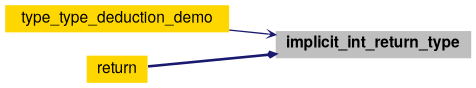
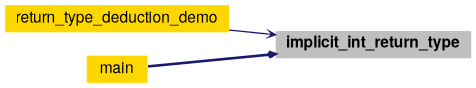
(117, 19) -> (117, 19)
(117, 69) -> (117, 69)
